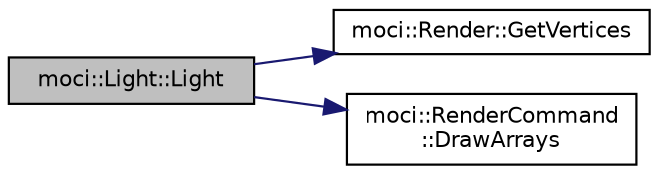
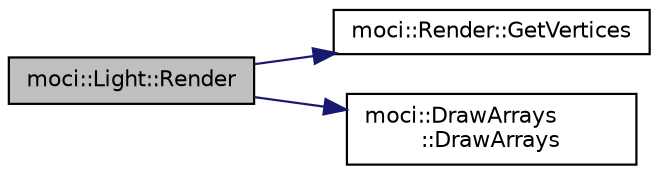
(131, 81) -> (131, 81)
(492, 129) -> (492, 129)
